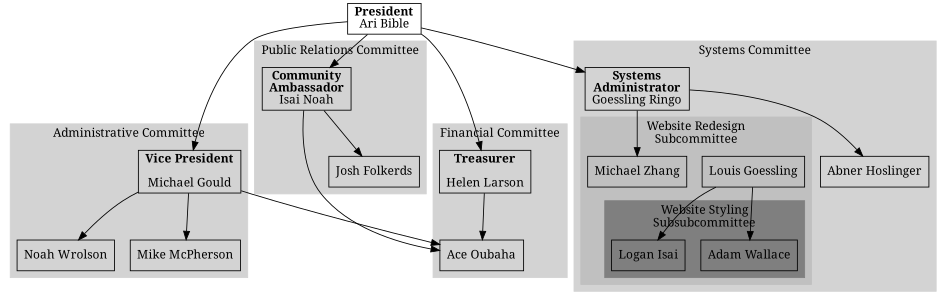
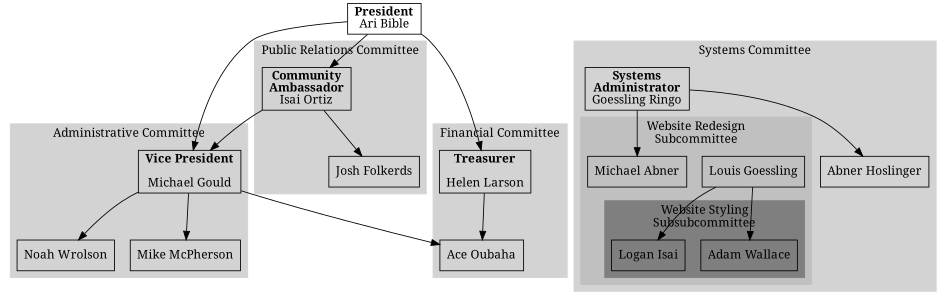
(499, 48) -> none
(307, 100) -> (307, 100)
(637, 172) -> (637, 172)
(335, 208) -> (234, 130)
